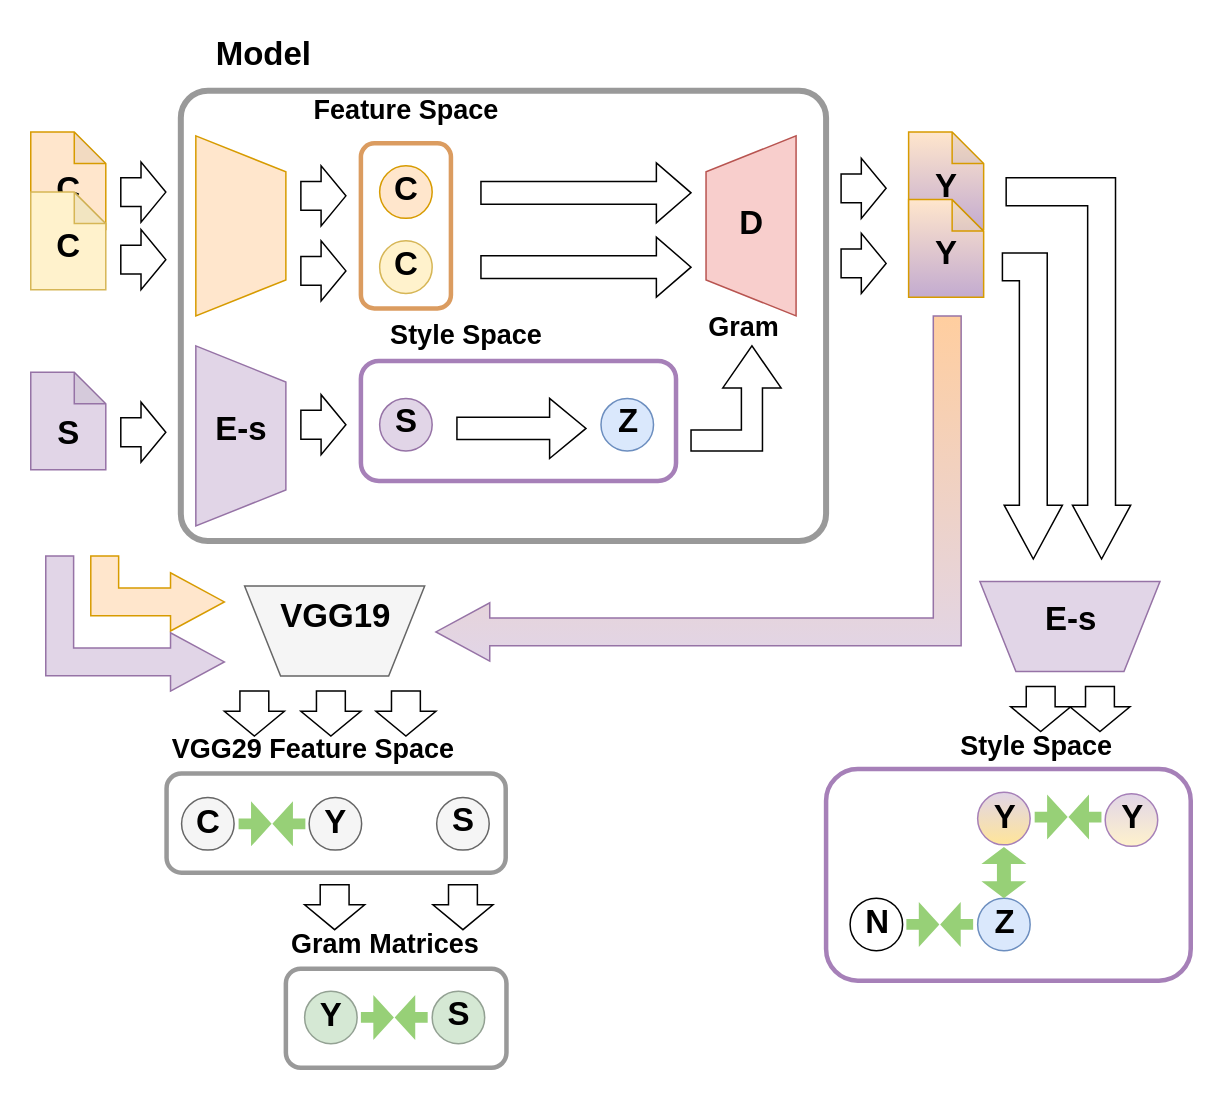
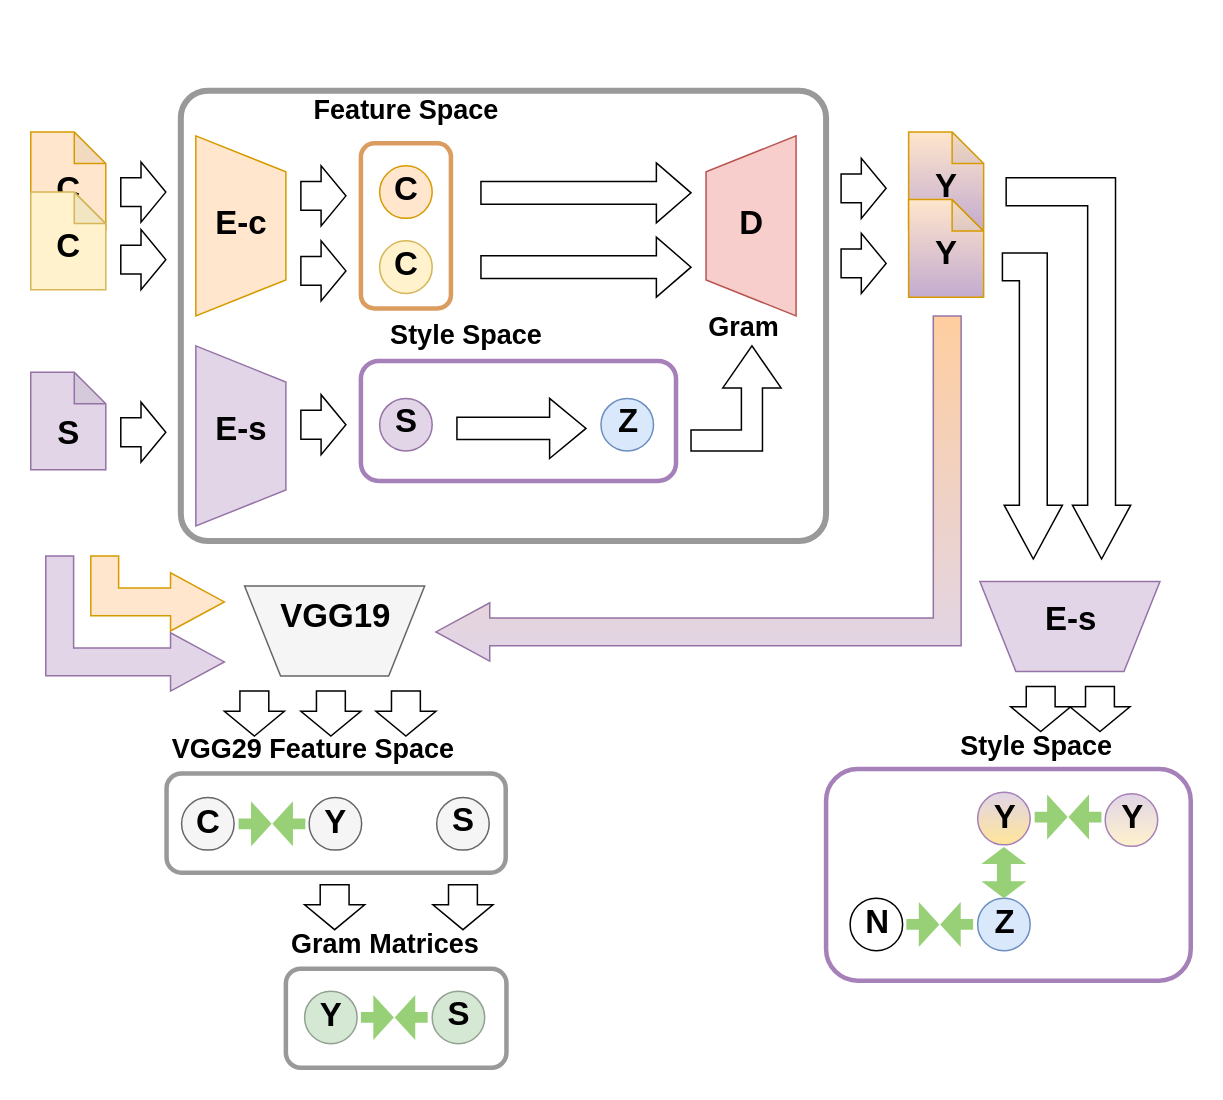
(263, 46) -> none
none -> (241, 215)
